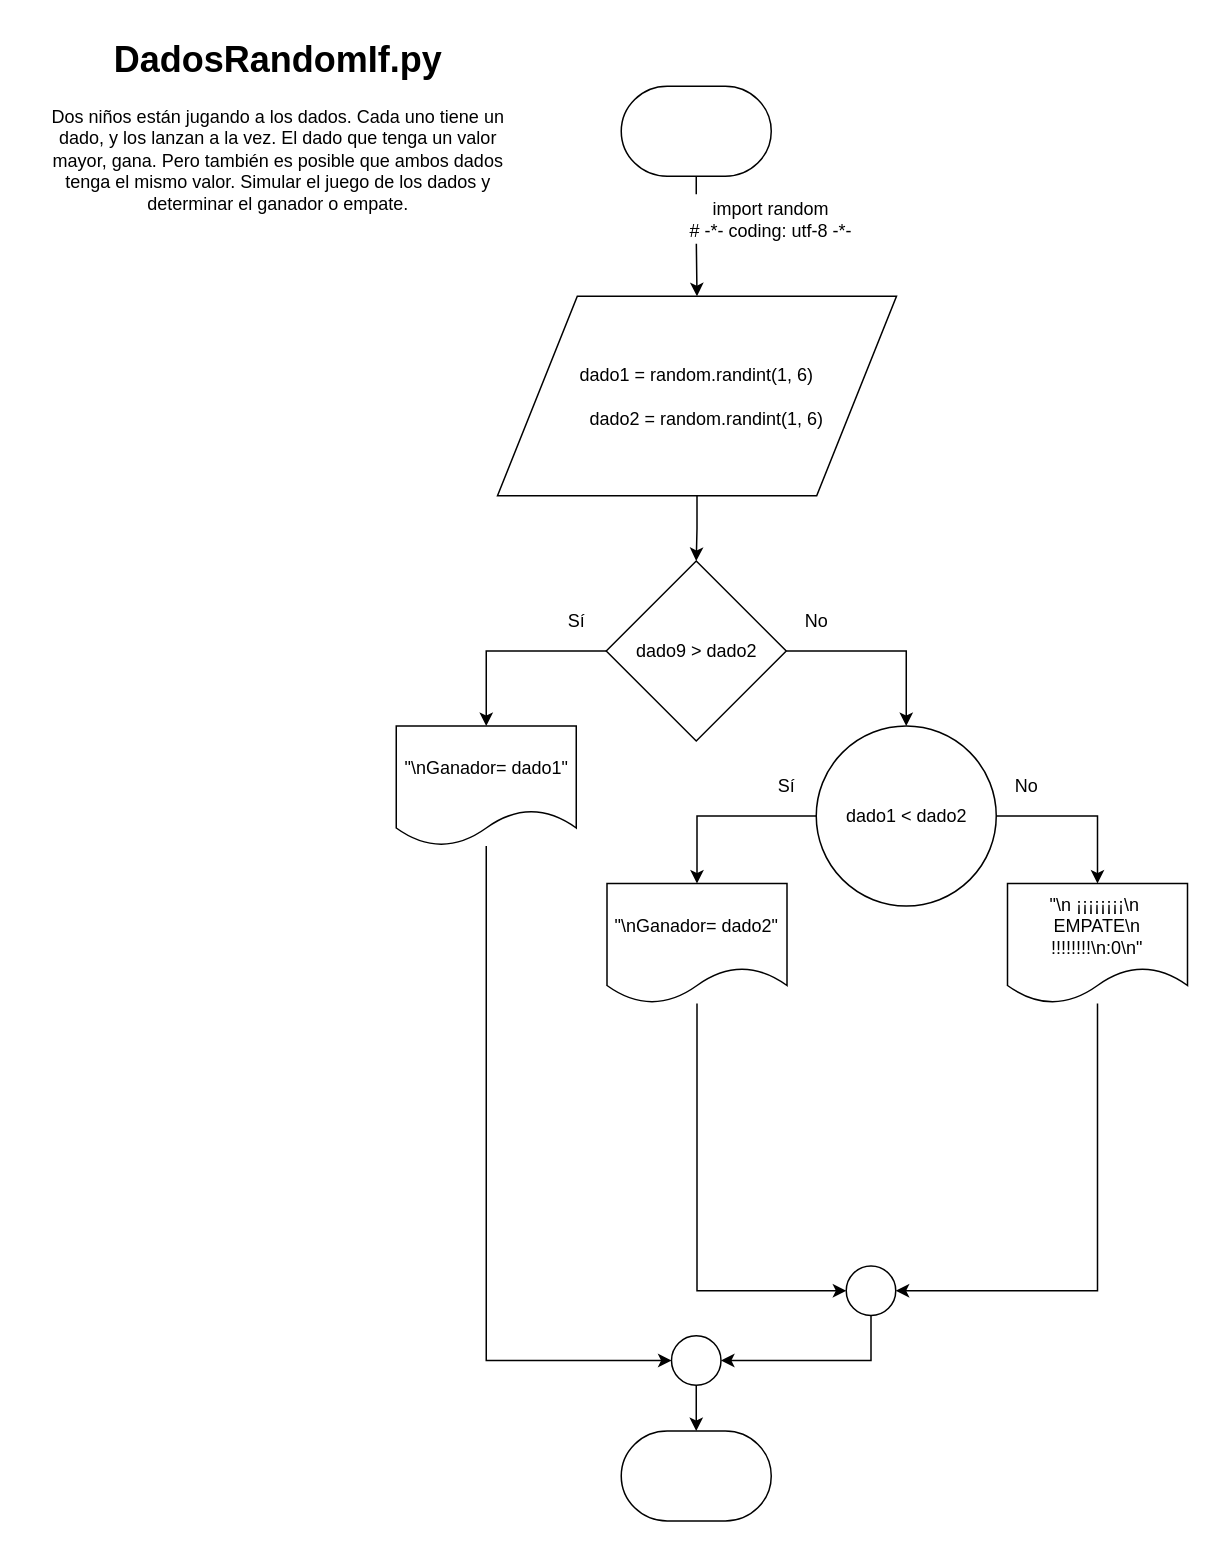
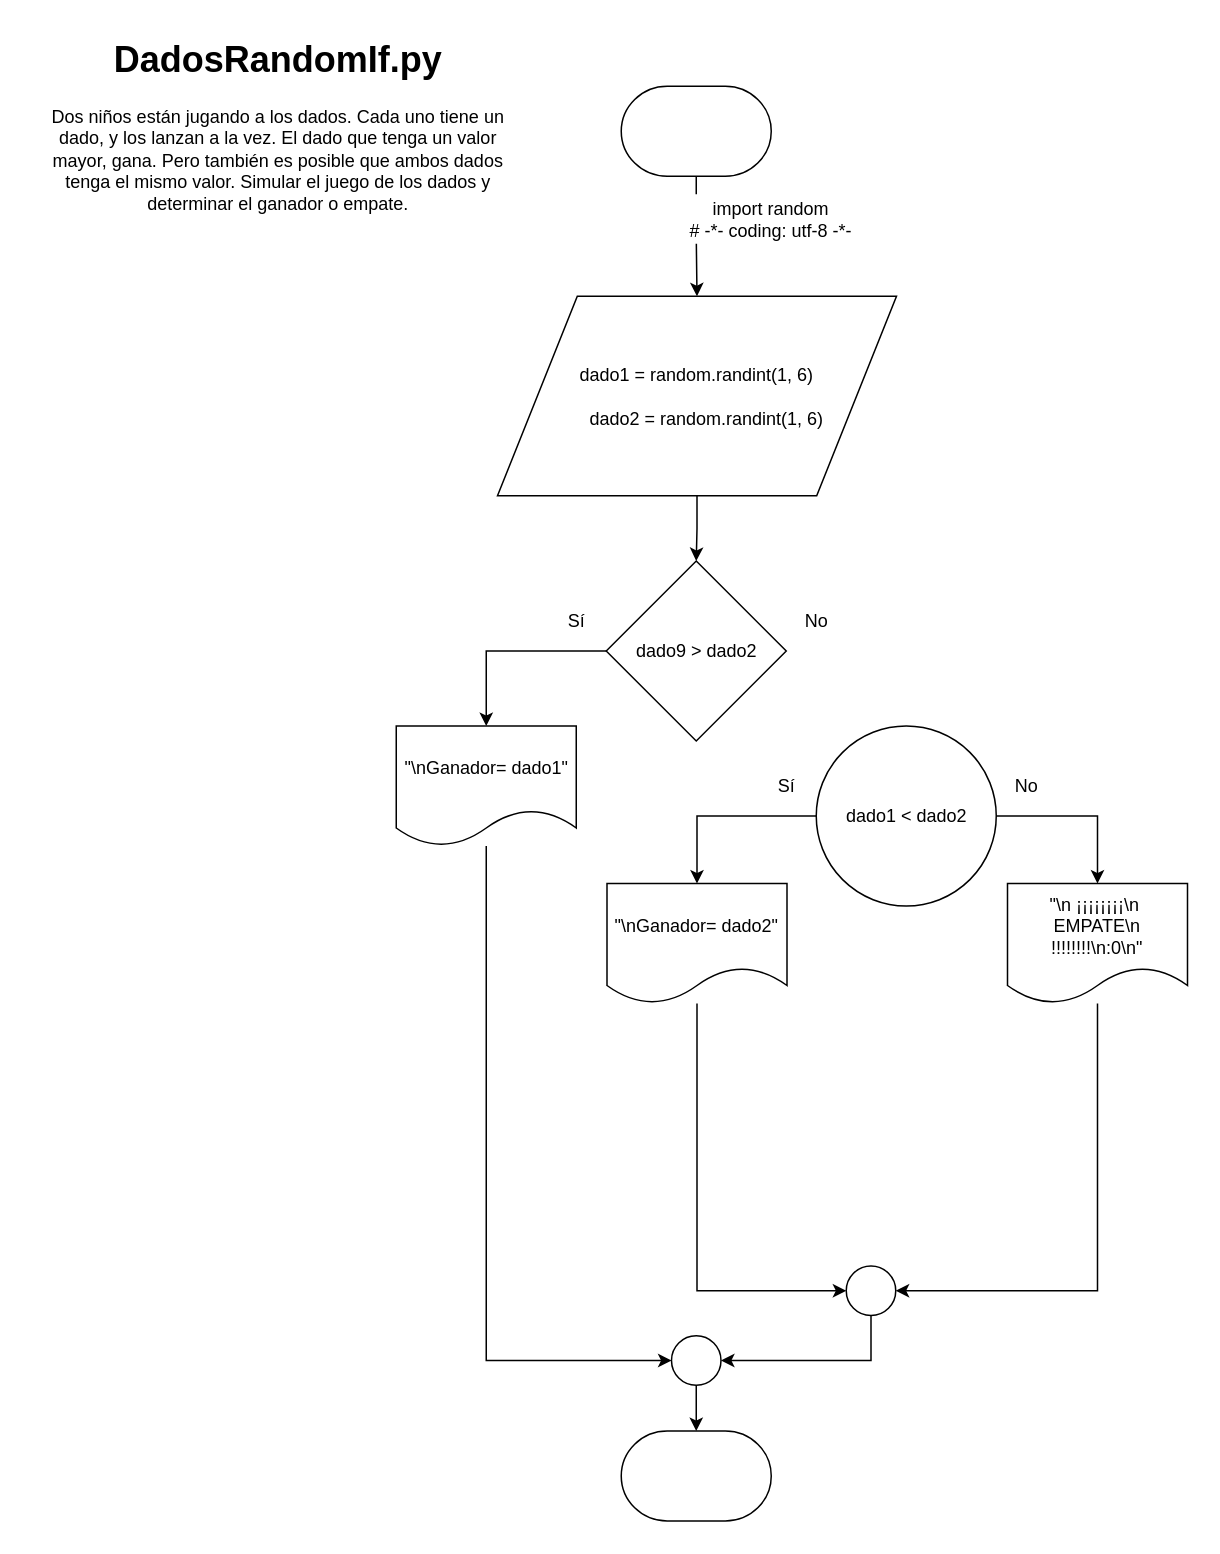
(878, 651) -> none
